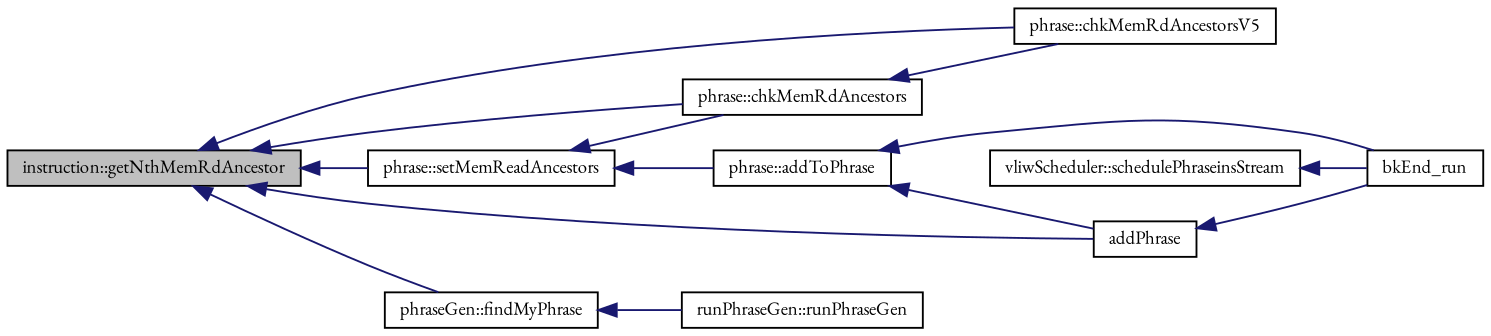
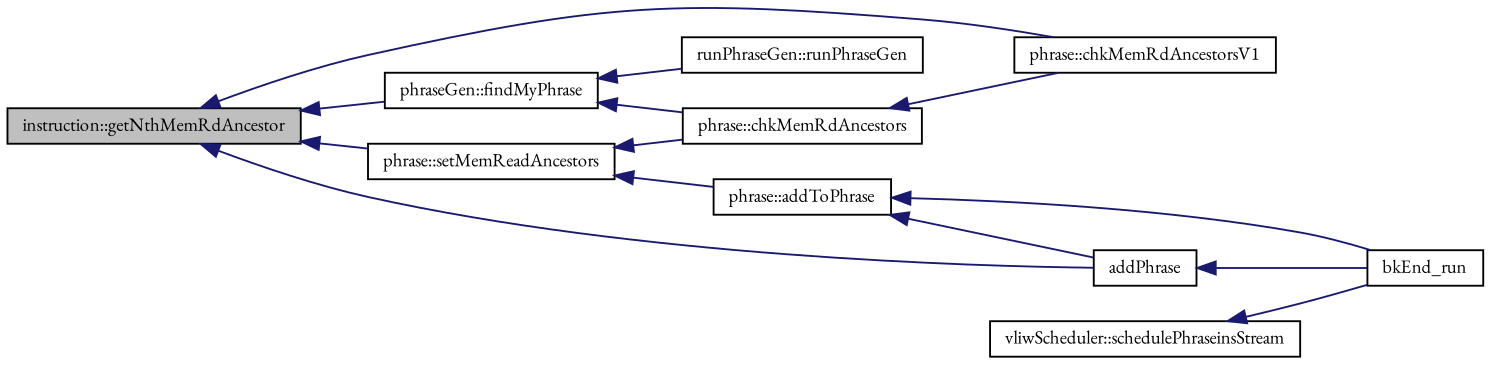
(1145, 26) -> (1145, 55)
(476, 121) -> (650, 109)
